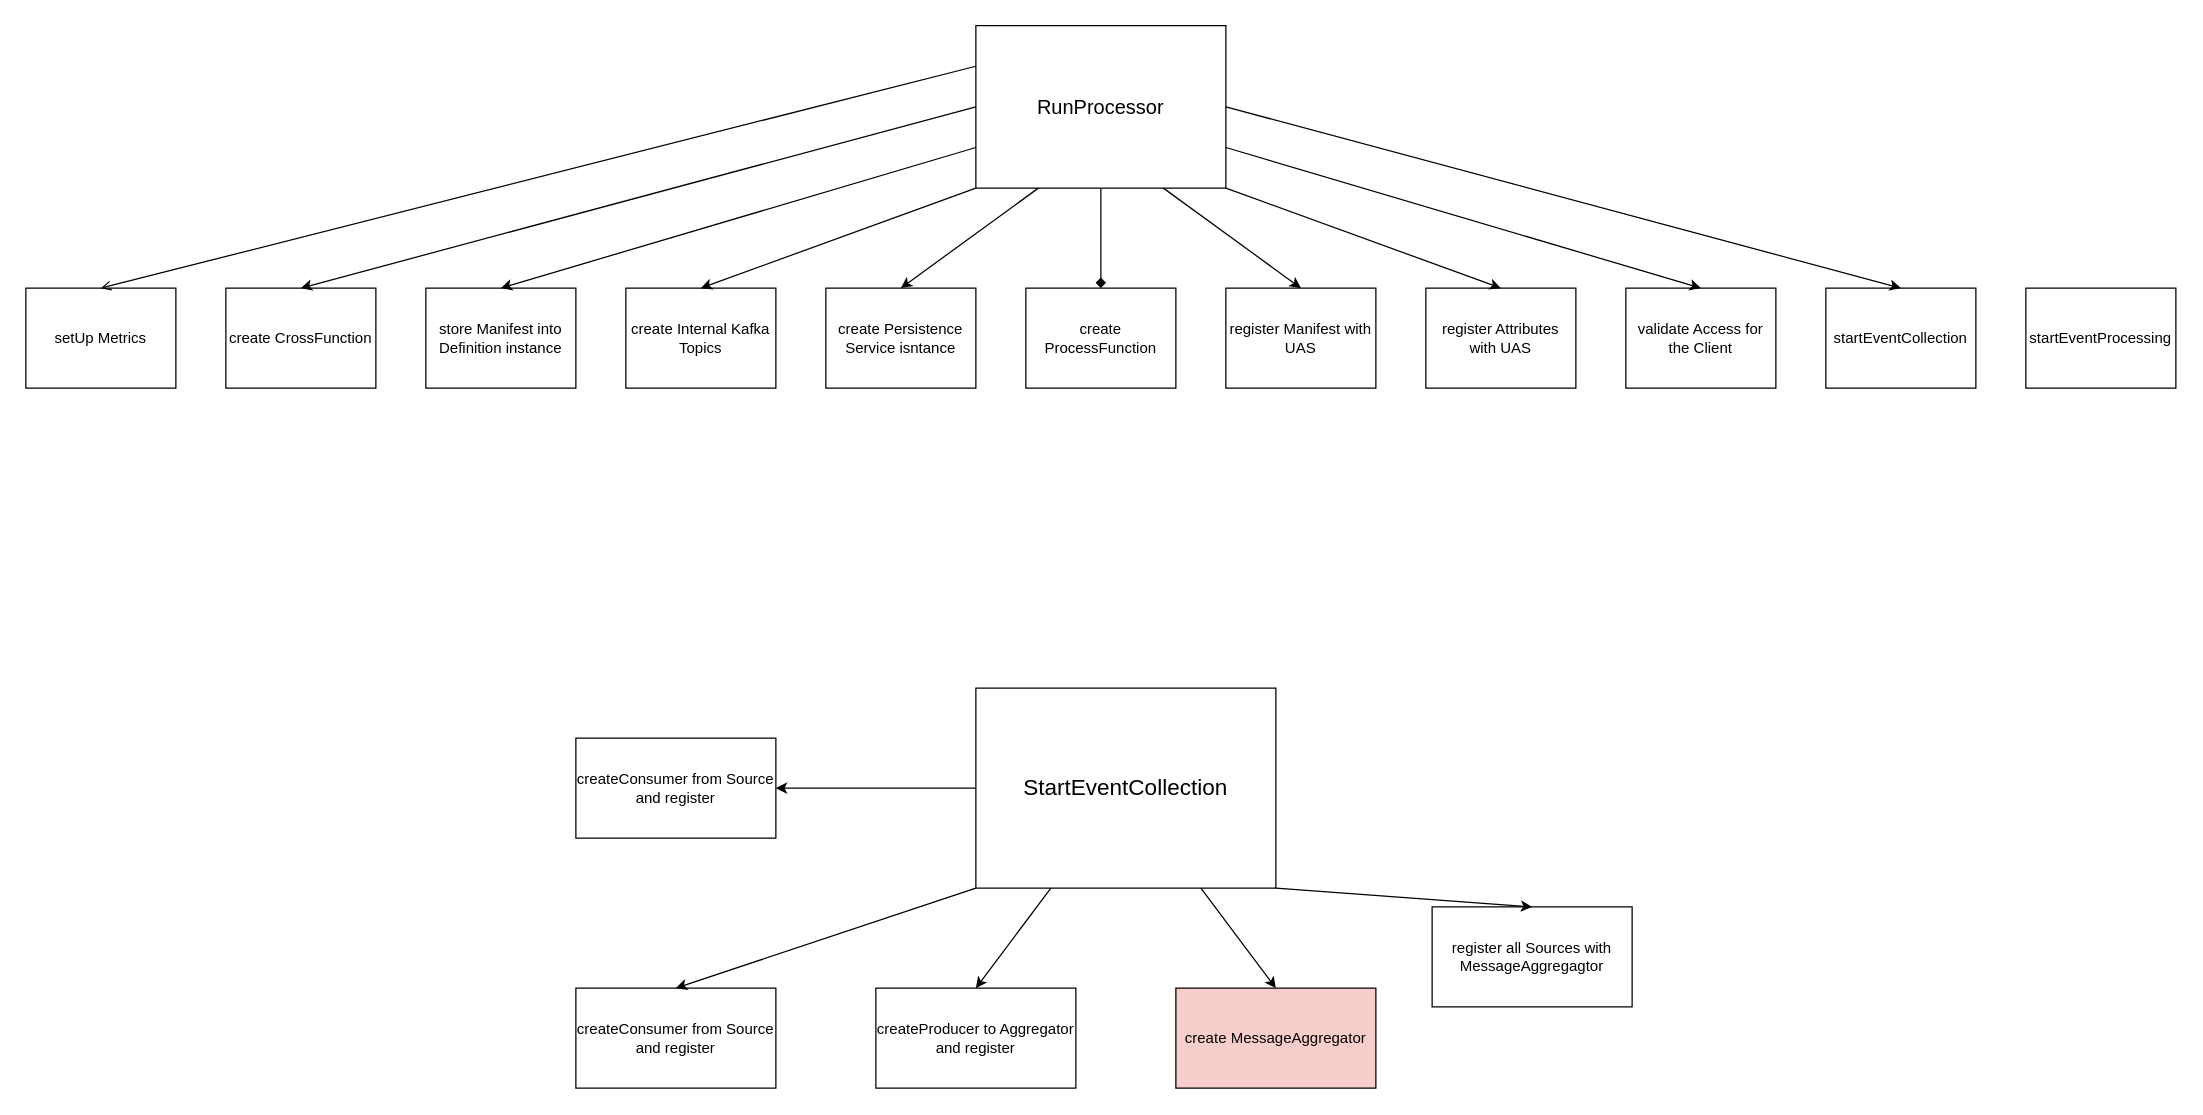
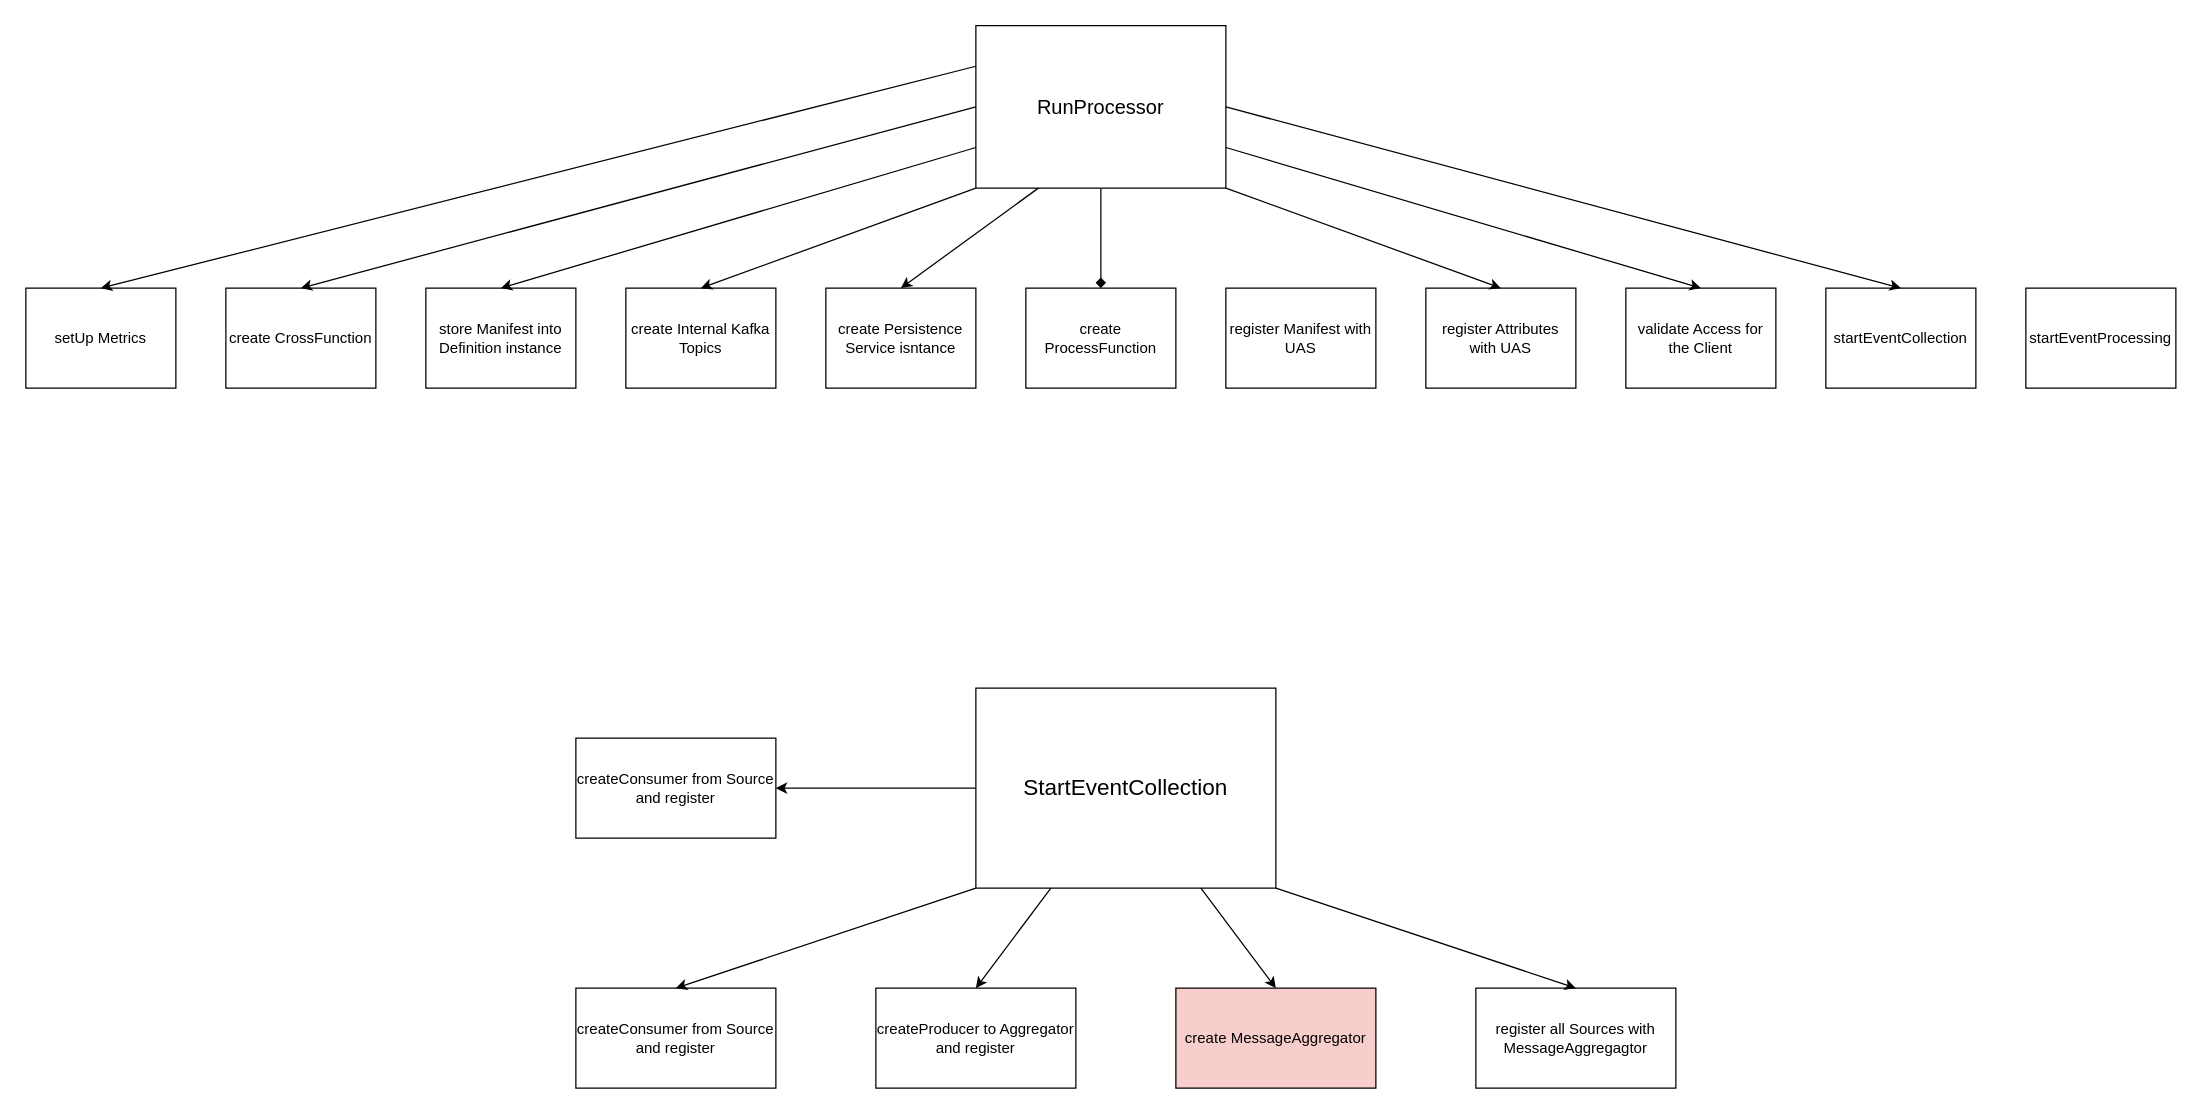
(1229, 236) -> none
(108, 286) -> (110, 286)
(1532, 957) -> (1576, 1038)
